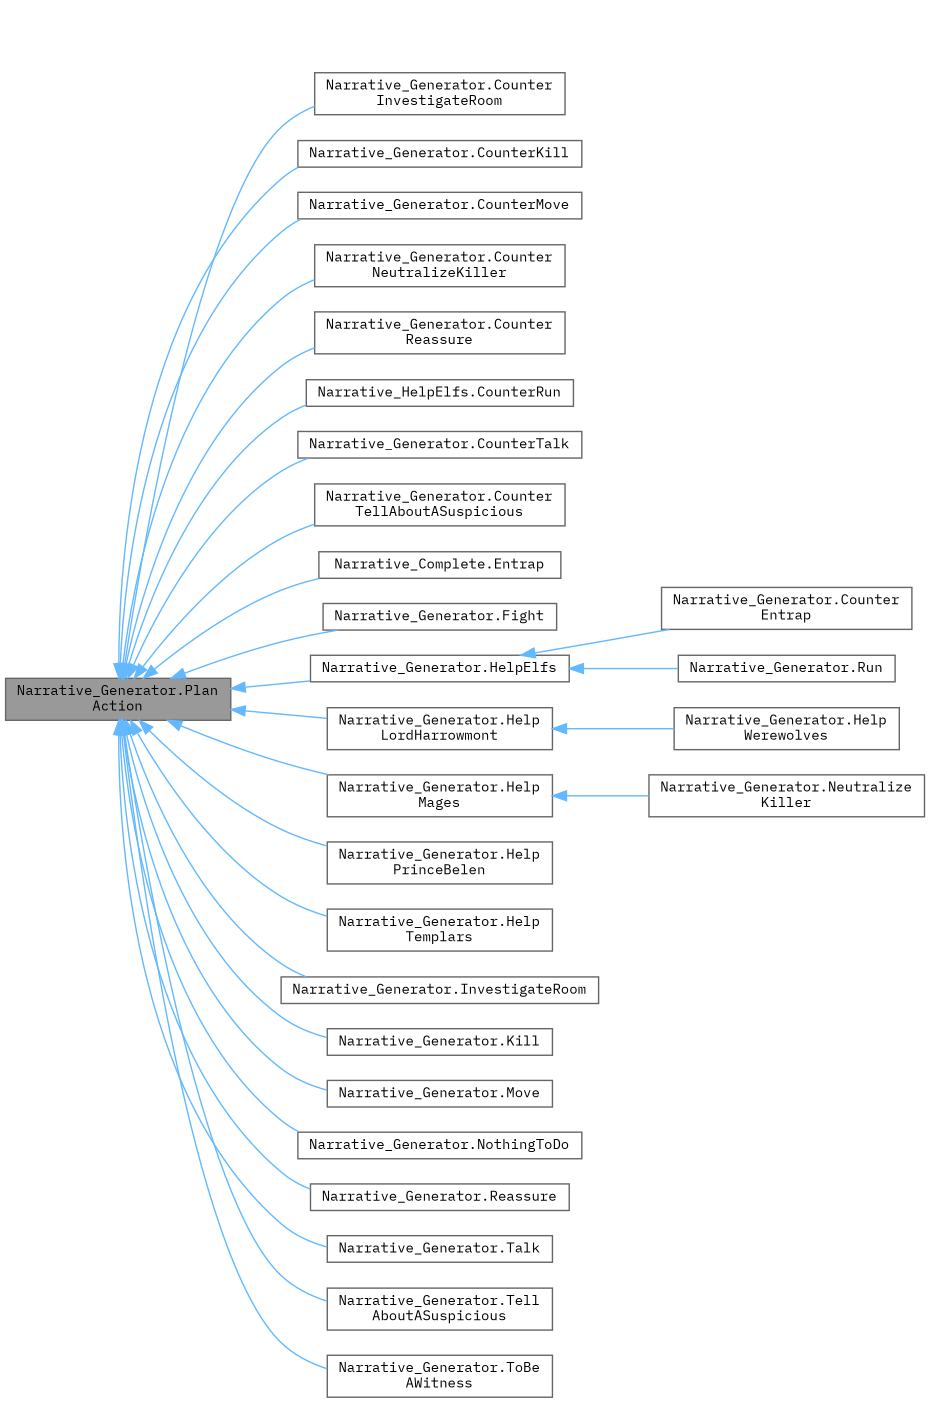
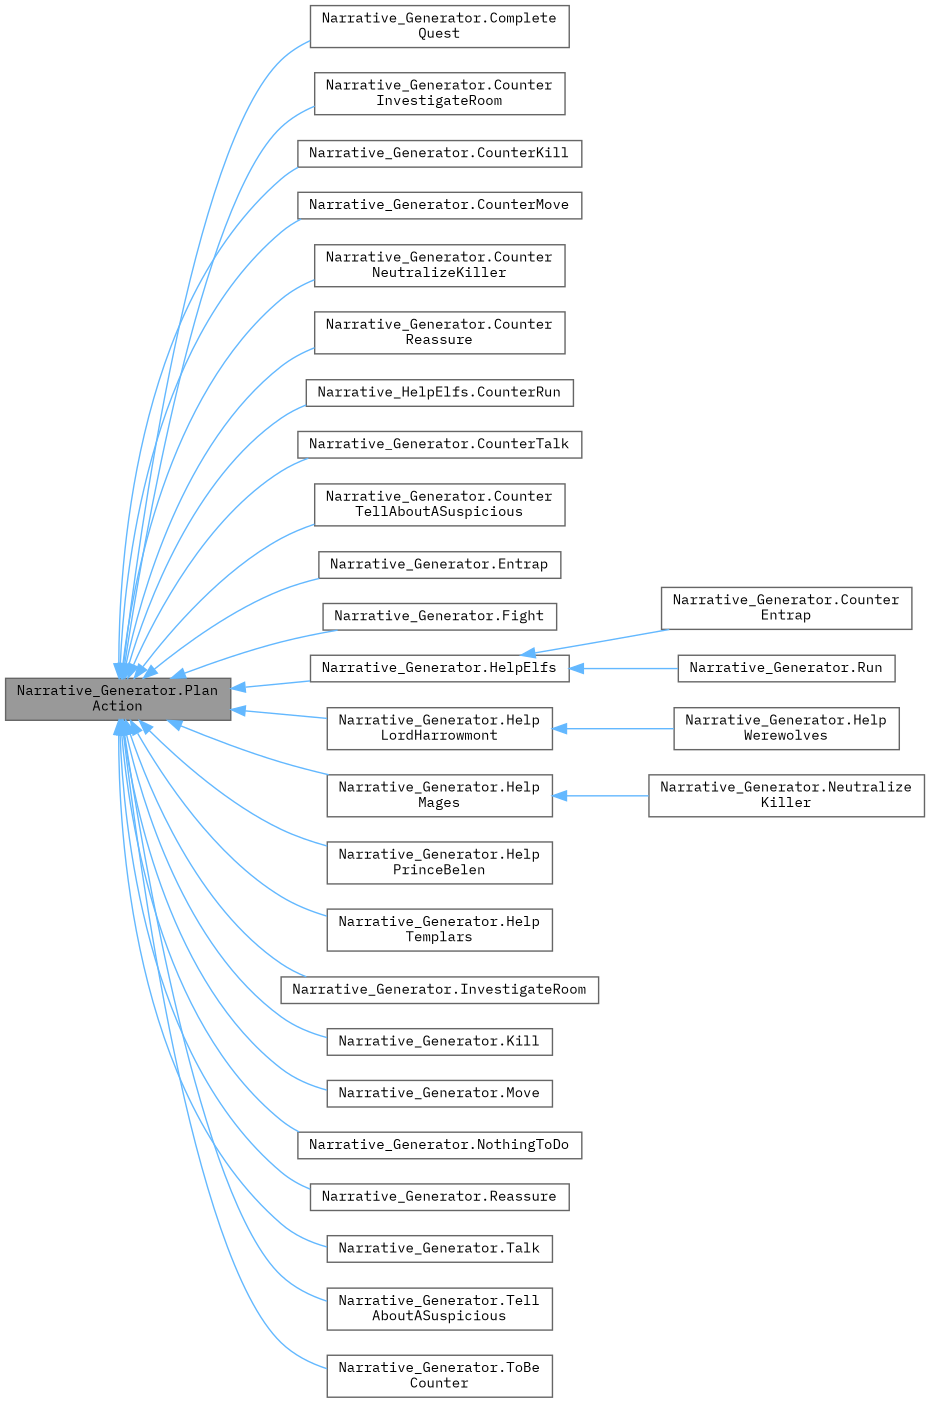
none -> (440, 27)
(440, 565) -> (440, 565)
(440, 1376) -> (440, 1376)
